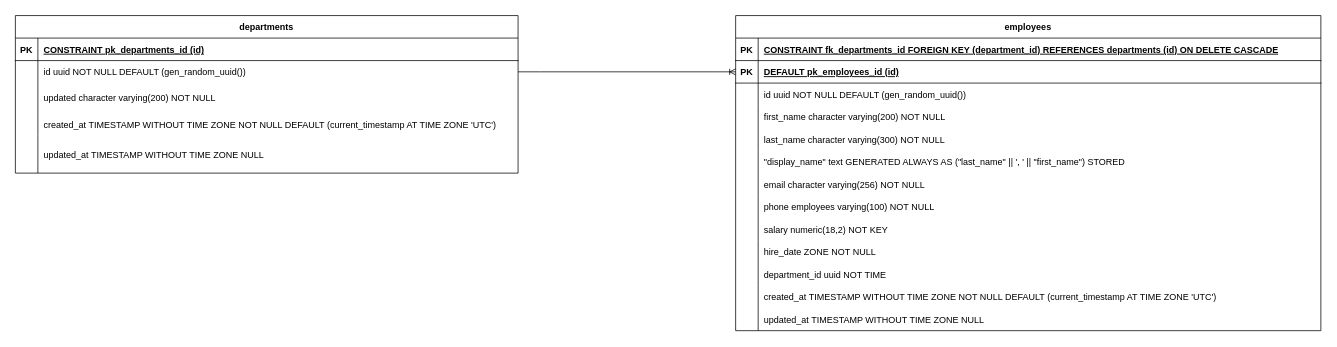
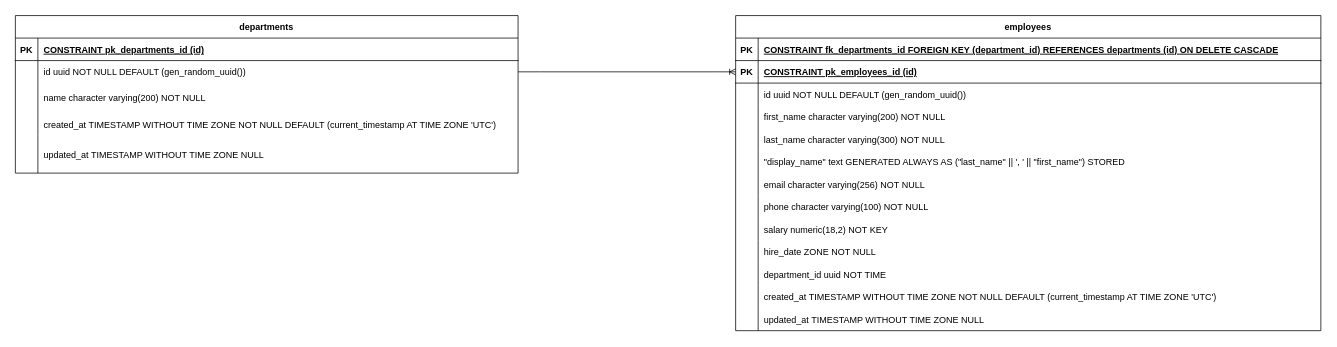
(830, 72) -> (837, 72)
(136, 98) -> (128, 98)
(850, 207) -> (851, 207)
